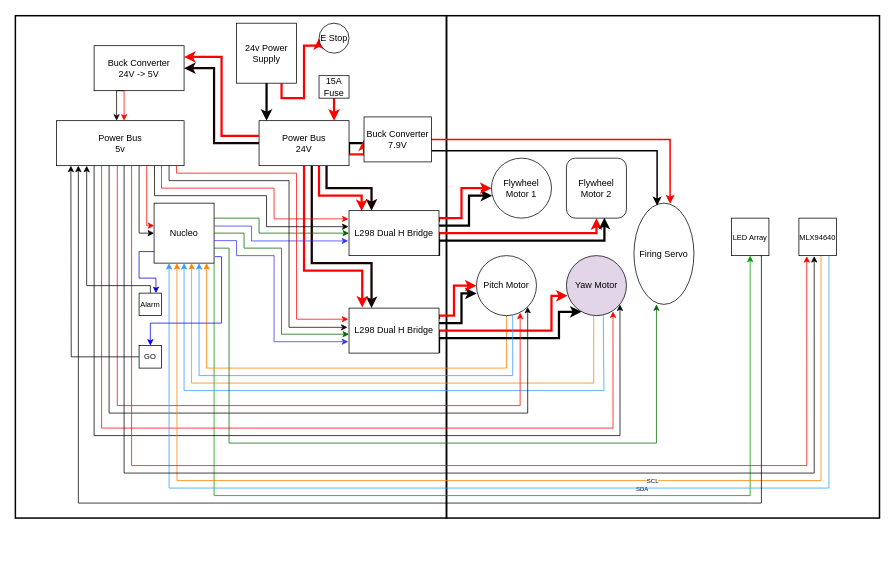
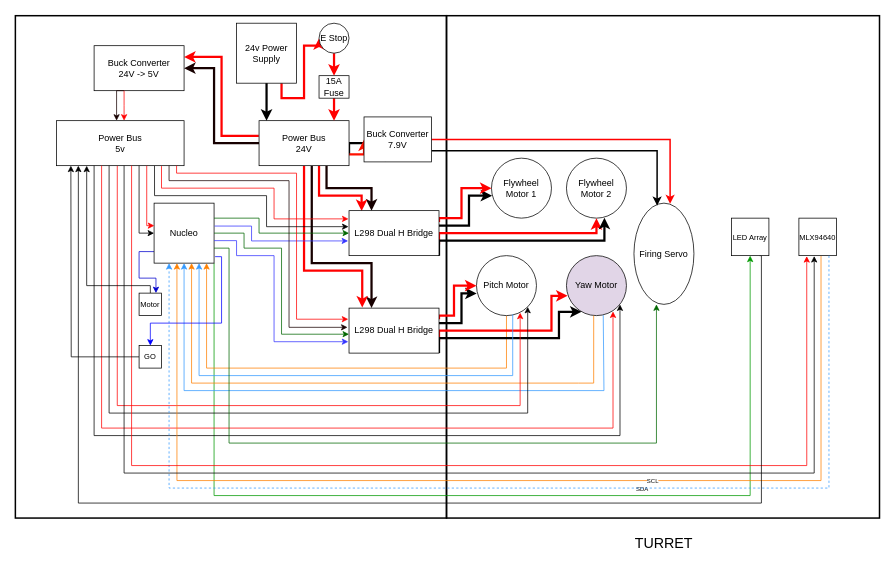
none -> (334, 60)
(597, 188) -> (597, 188)
(150, 304) -> (150, 304)
(505, 488) -> (505, 488)
none -> (664, 544)
